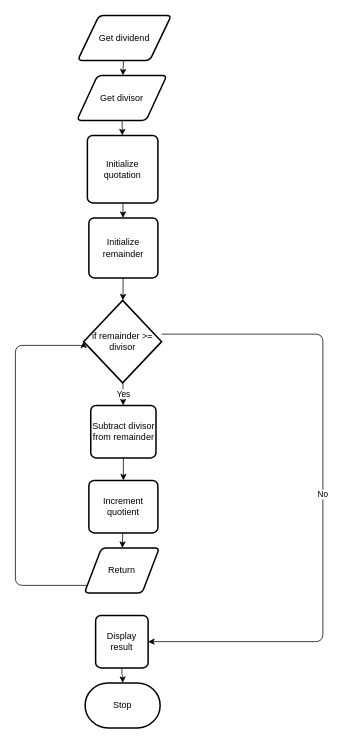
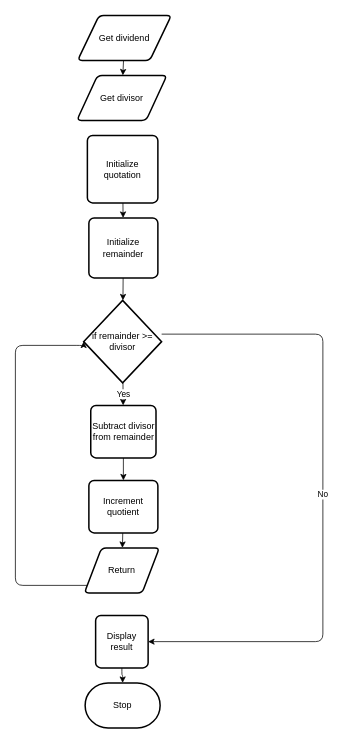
(122, 127) -> none
